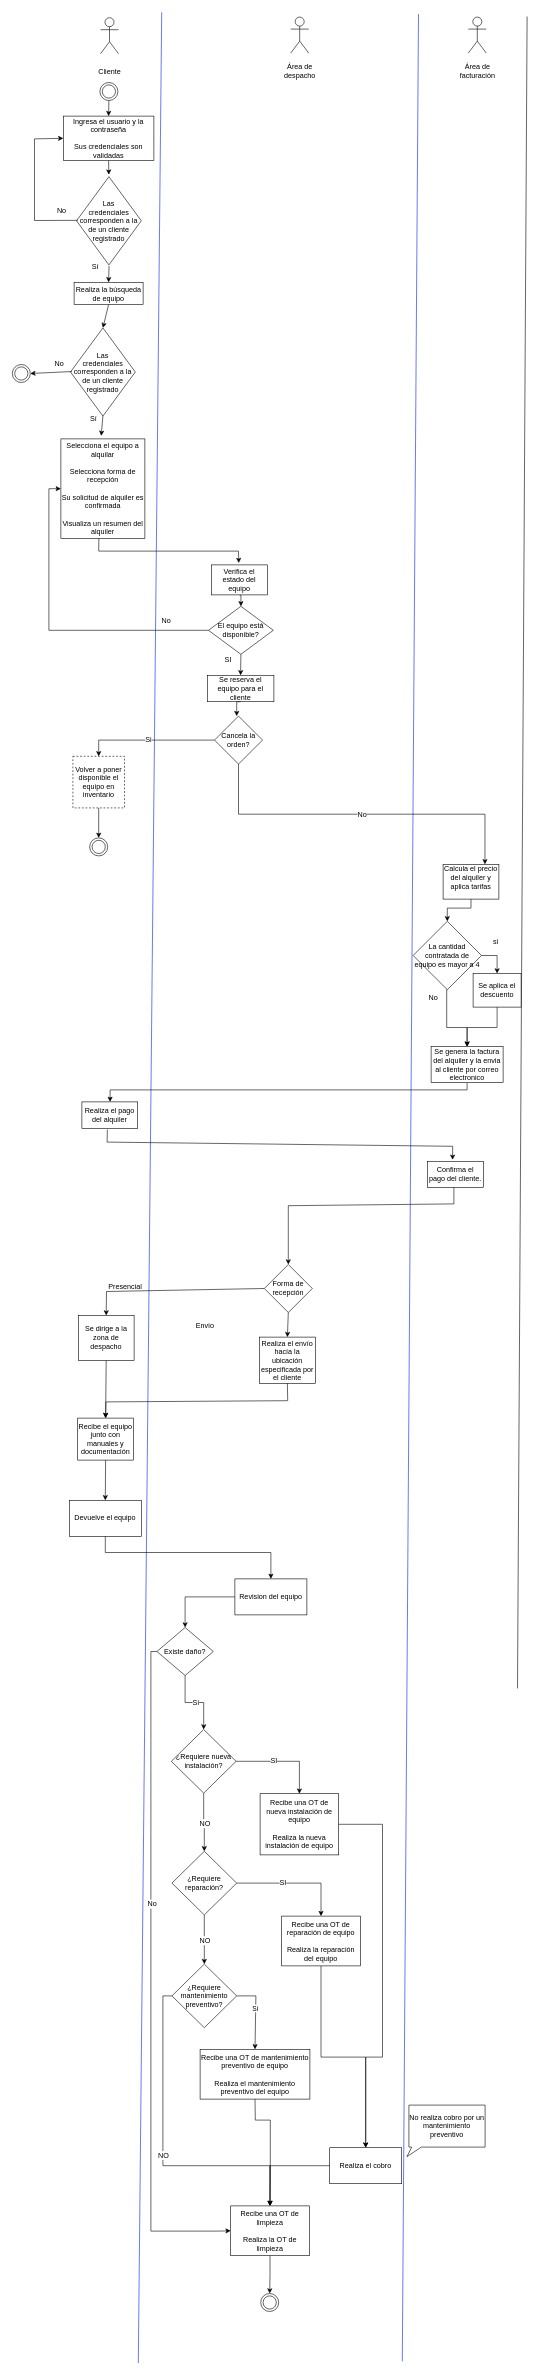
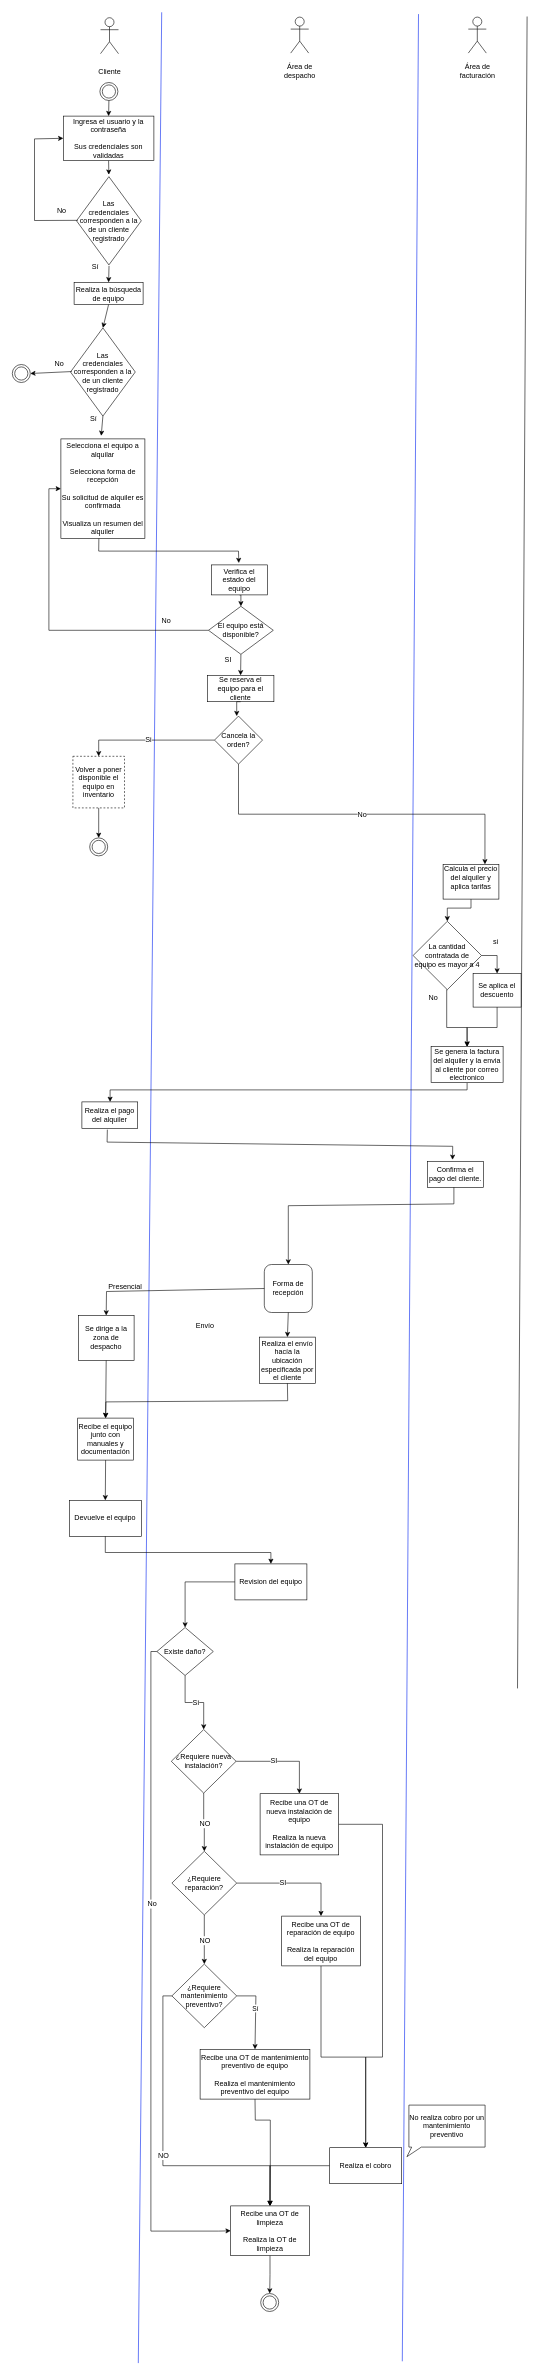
(288, 1289) -> (288, 1289)
(271, 1597) -> (271, 1582)
